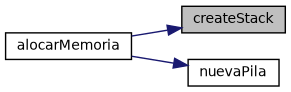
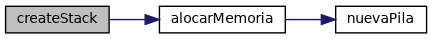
(150, 33) -> (127, 20)
